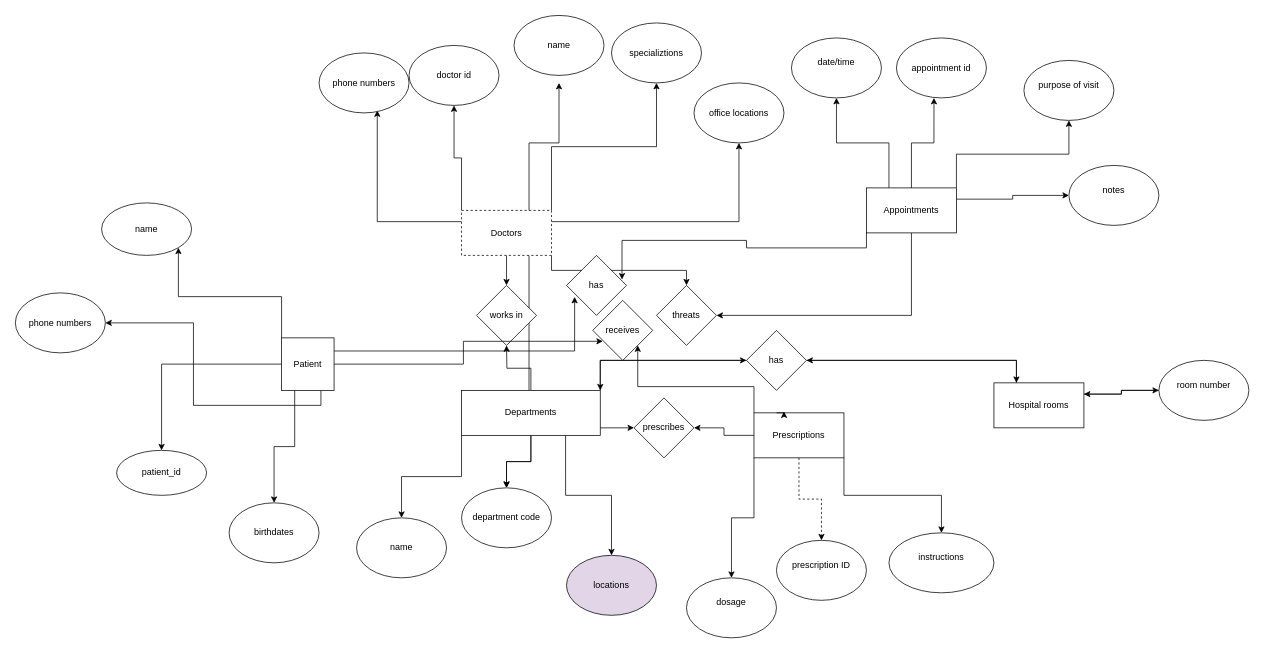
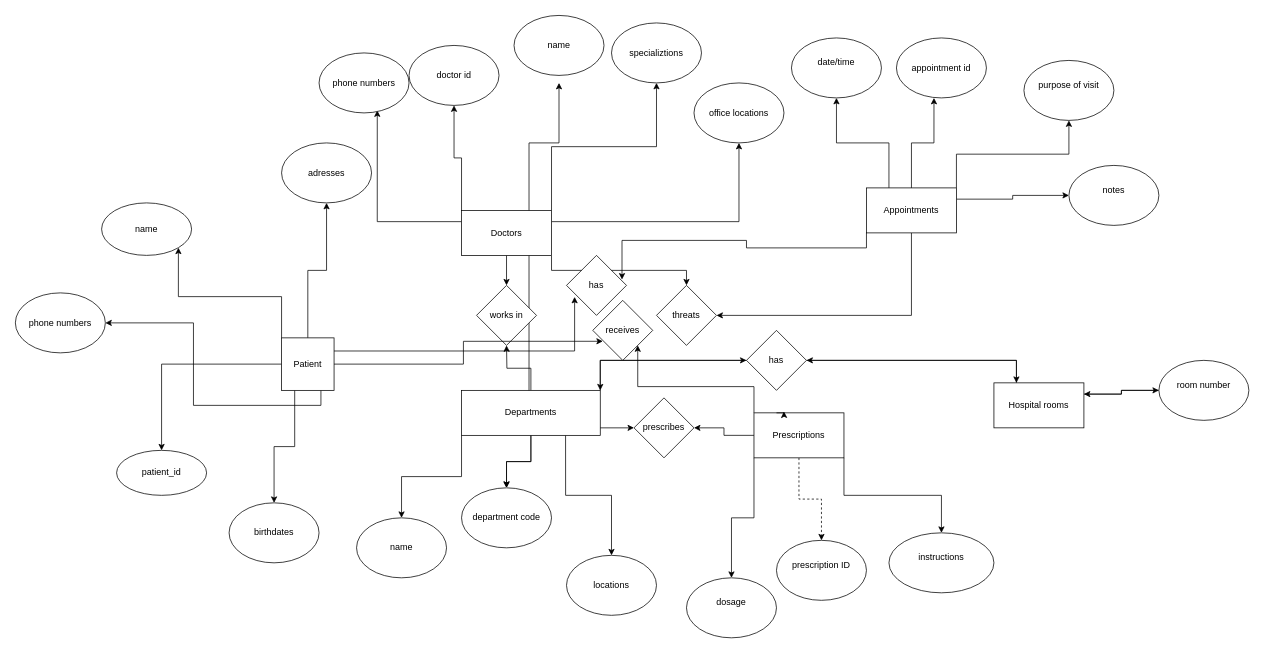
none -> (327, 173)
(507, 233) -> (507, 233)
none -> (314, 270)
(612, 585) -> (612, 585)
